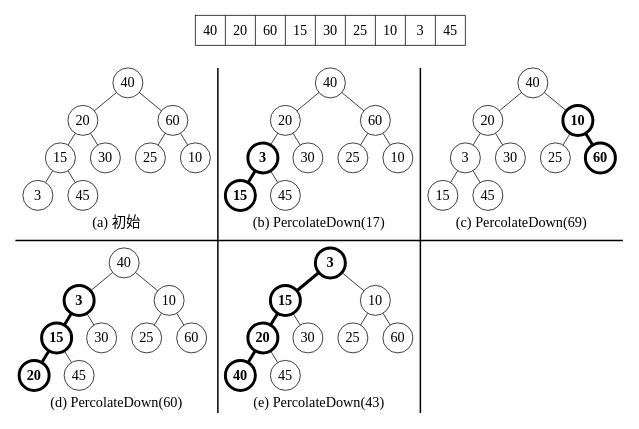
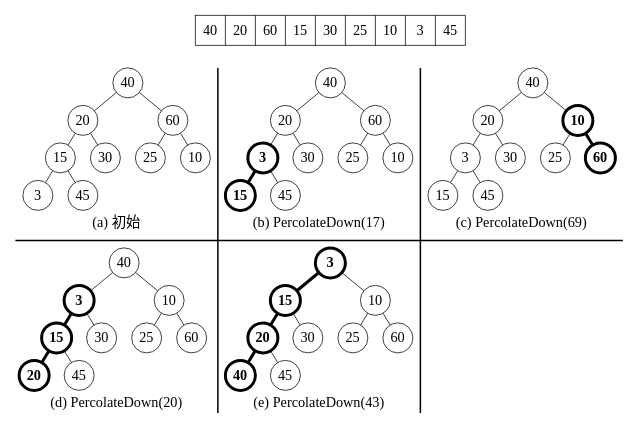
(117, 405) -> (117, 405)
